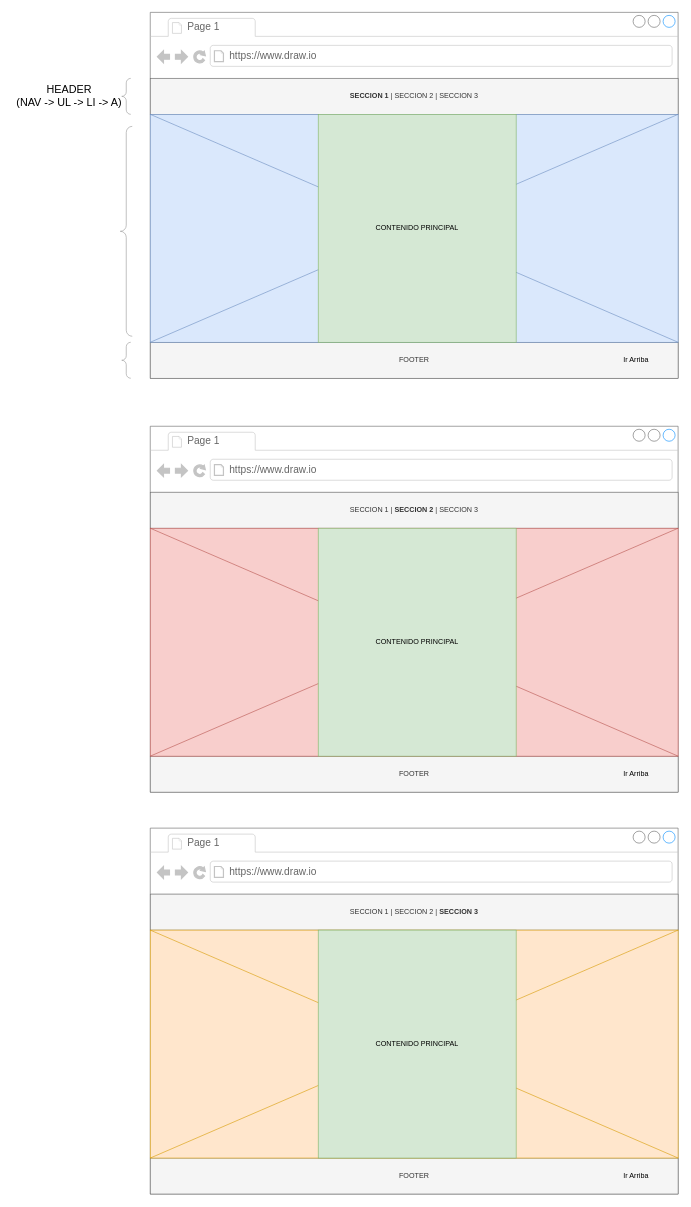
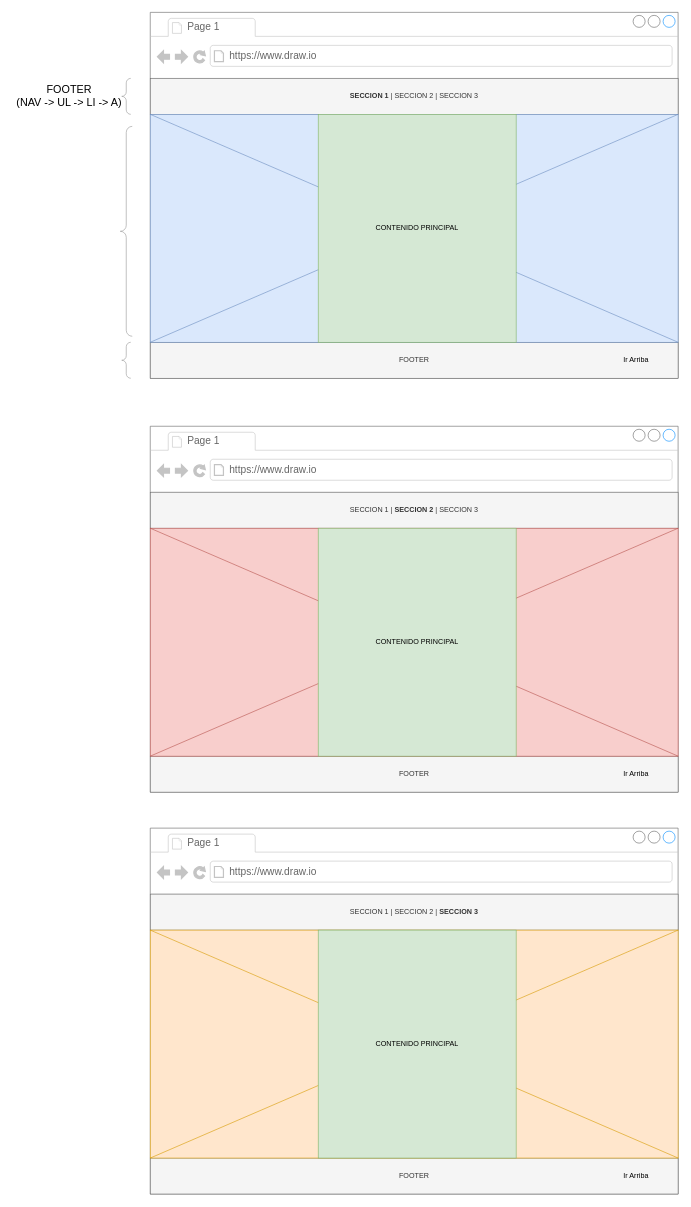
(69, 96) -> (69, 96)
